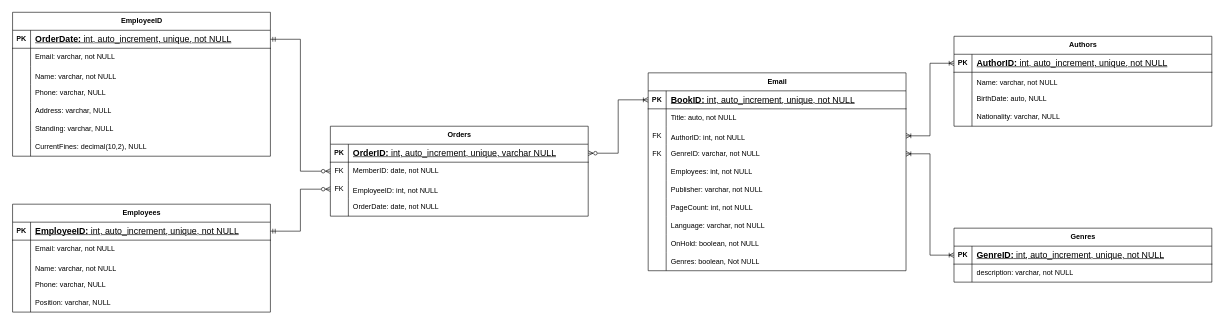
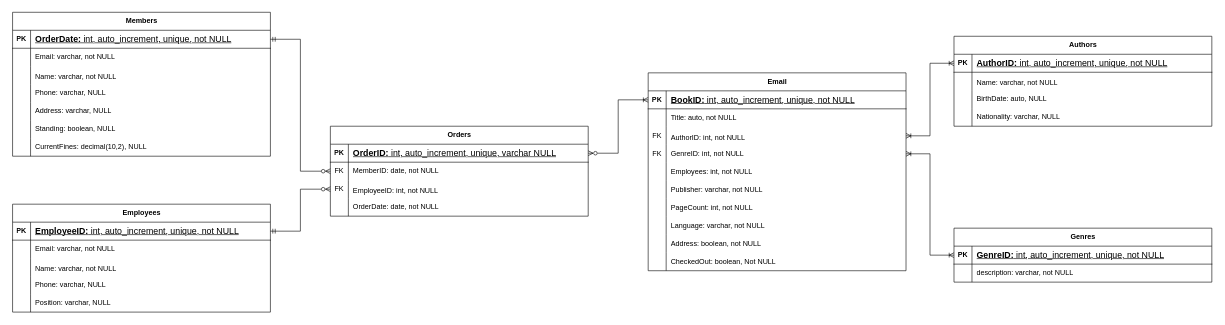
(142, 21) -> (142, 21)
(77, 129) -> (76, 129)
(719, 154) -> (710, 154)
(715, 244) -> (718, 244)
(716, 262) -> (724, 262)
